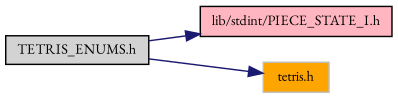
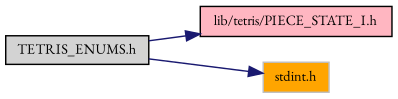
(296, 21) -> (296, 21)
(296, 77) -> (296, 77)
